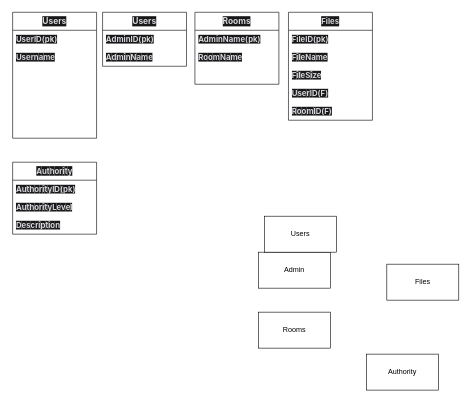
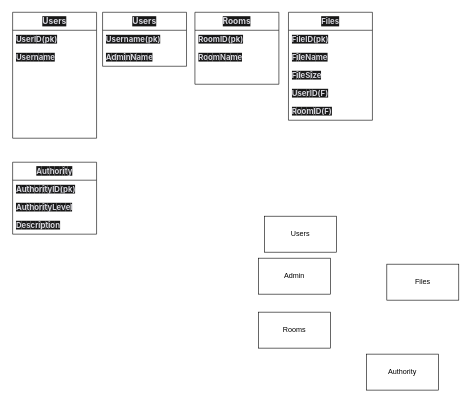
(127, 39) -> (130, 39)
(224, 39) -> (218, 39)
(294, 270) -> (294, 276)
